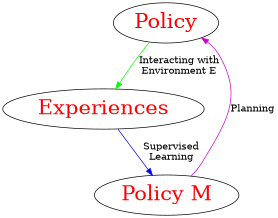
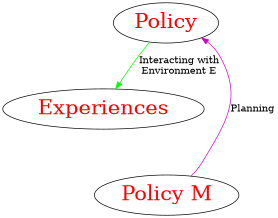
(133, 149) -> none
